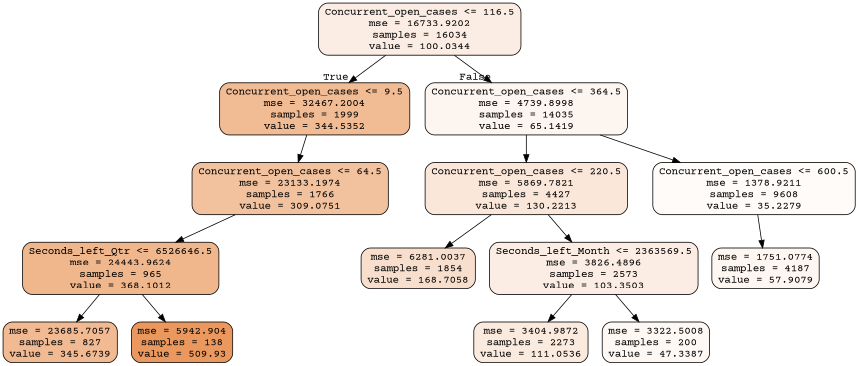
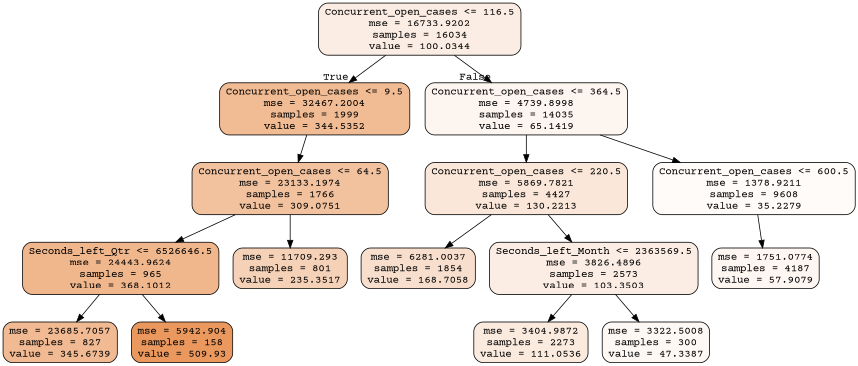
none -> (290, 268)
(182, 342) -> (182, 342)
(656, 342) -> (656, 342)
